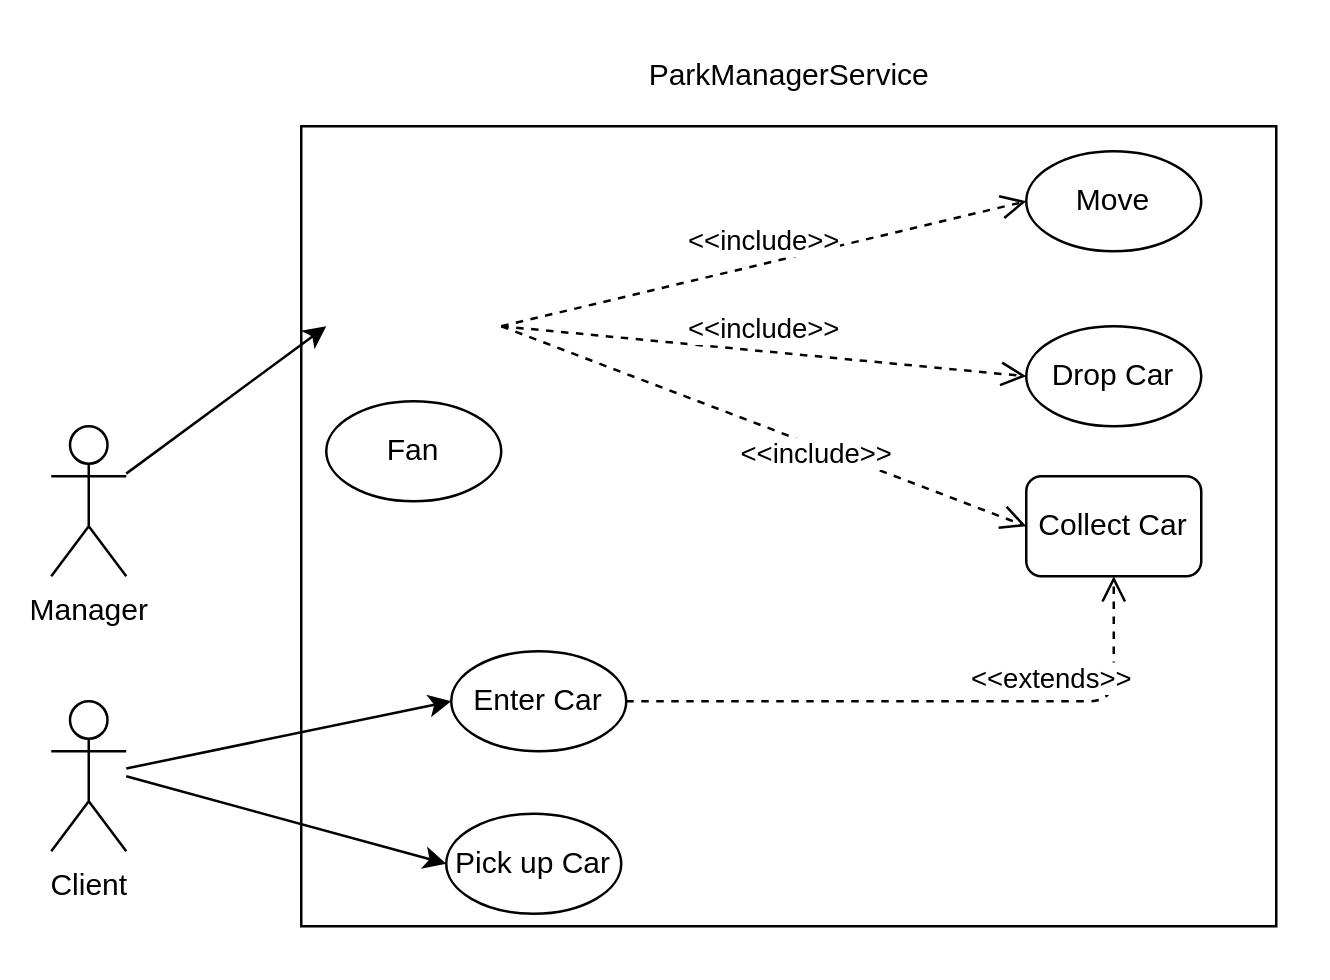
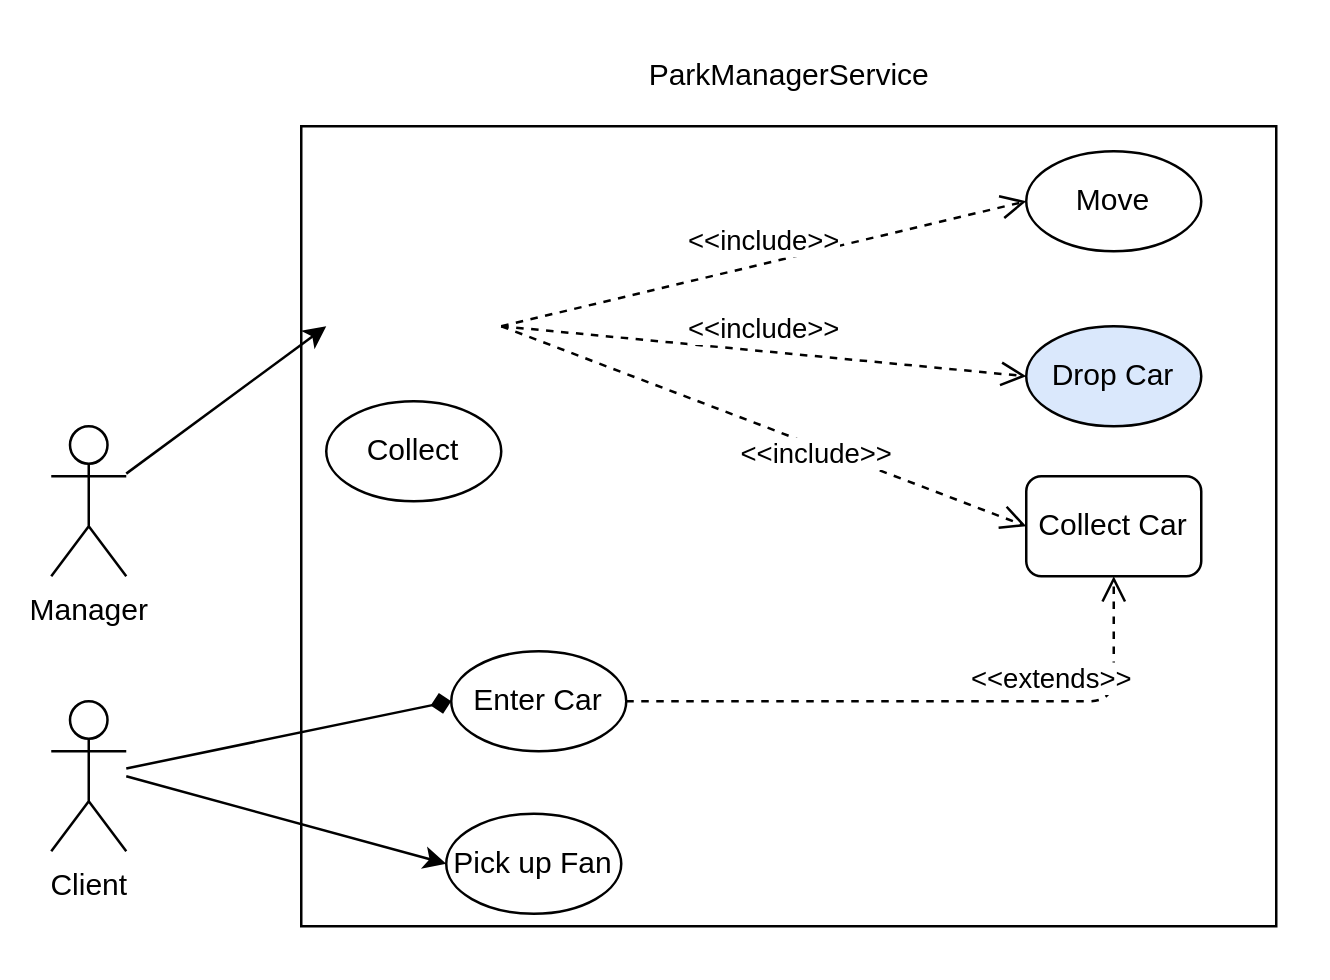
(1114, 376) -> (1114, 376)
(414, 451) -> (414, 451)
(433, 705) -> (431, 705)
(534, 864) -> (534, 864)
